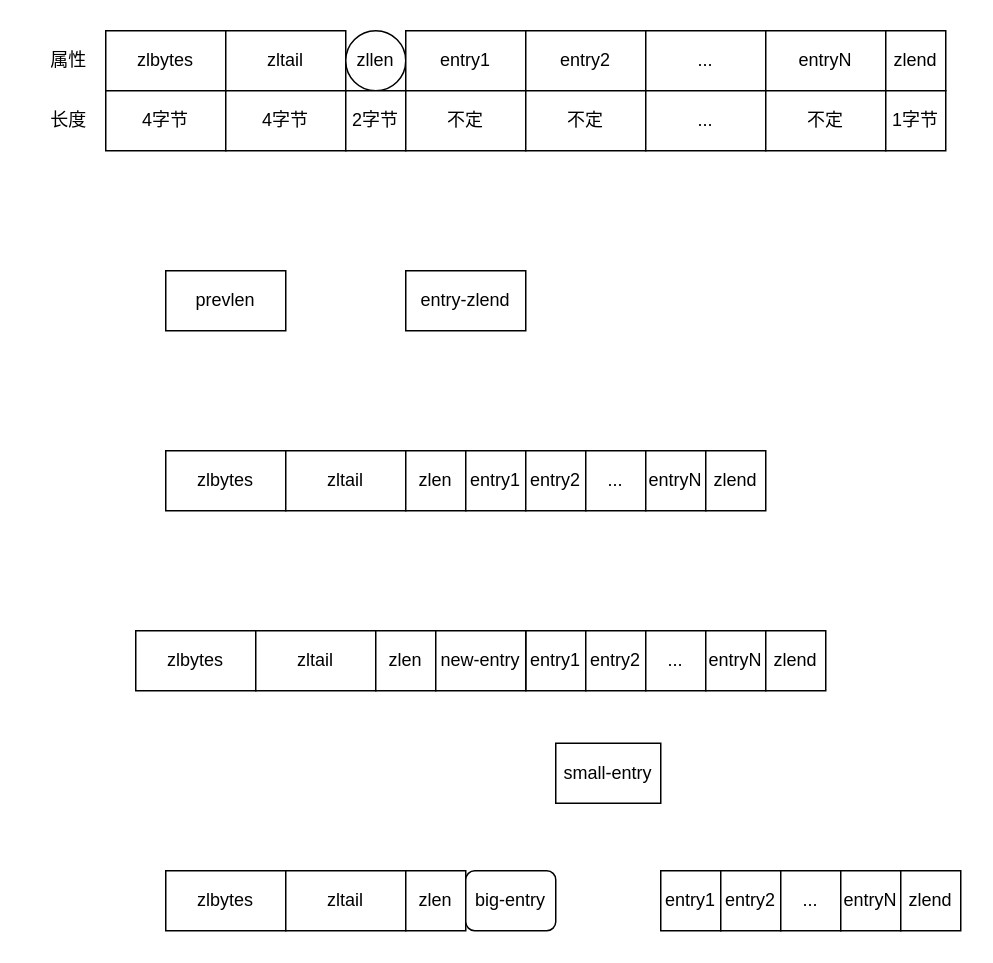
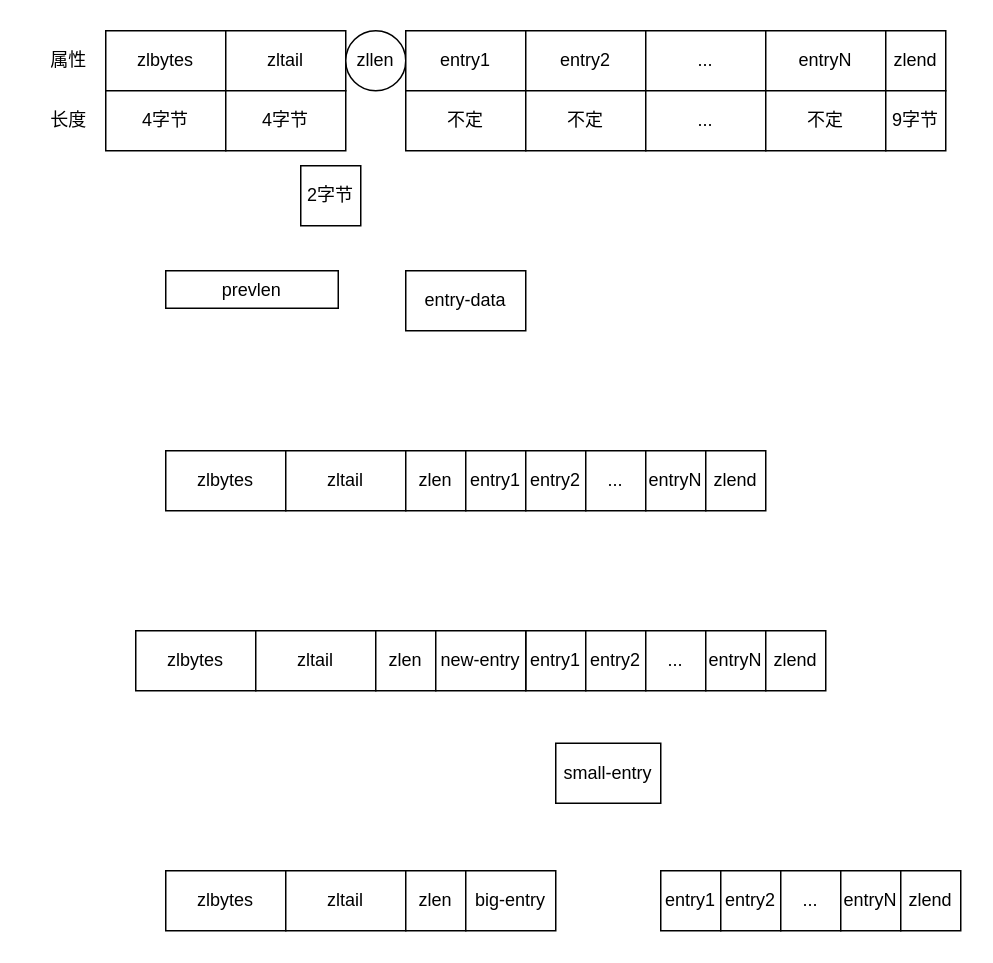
(376, 121) -> (331, 196)
(916, 121) -> (916, 121)
(226, 301) -> (252, 290)
(466, 301) -> (466, 301)
(511, 901) -> (511, 901)
